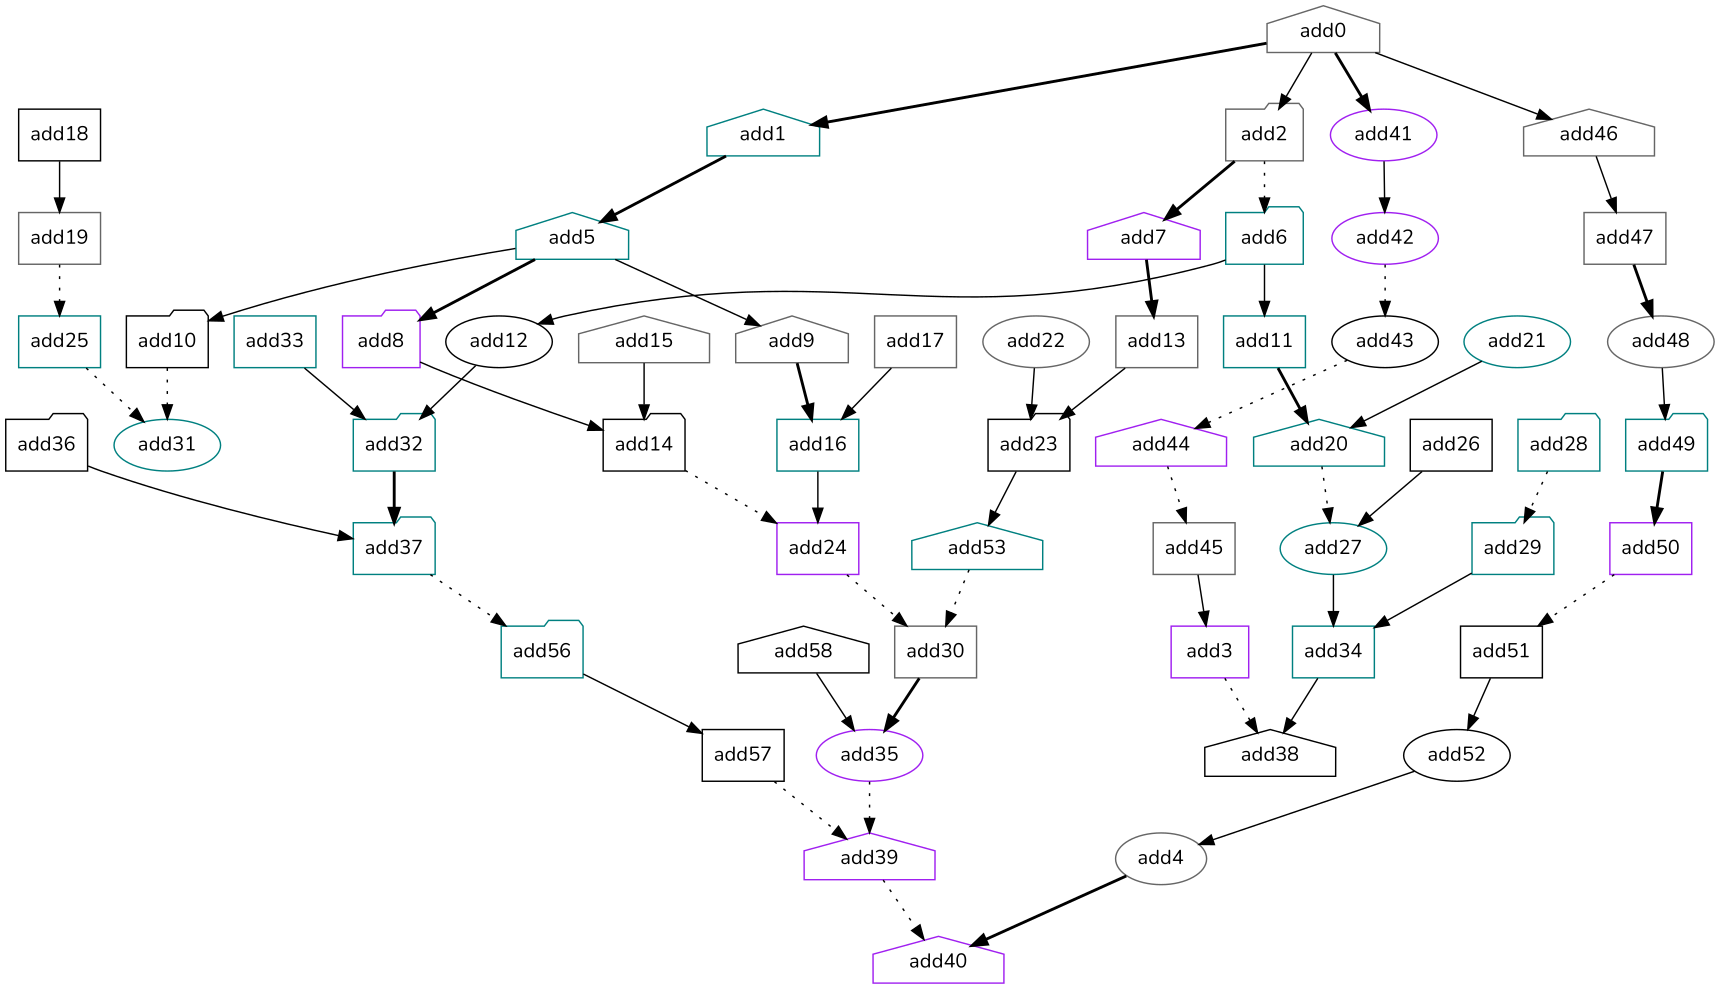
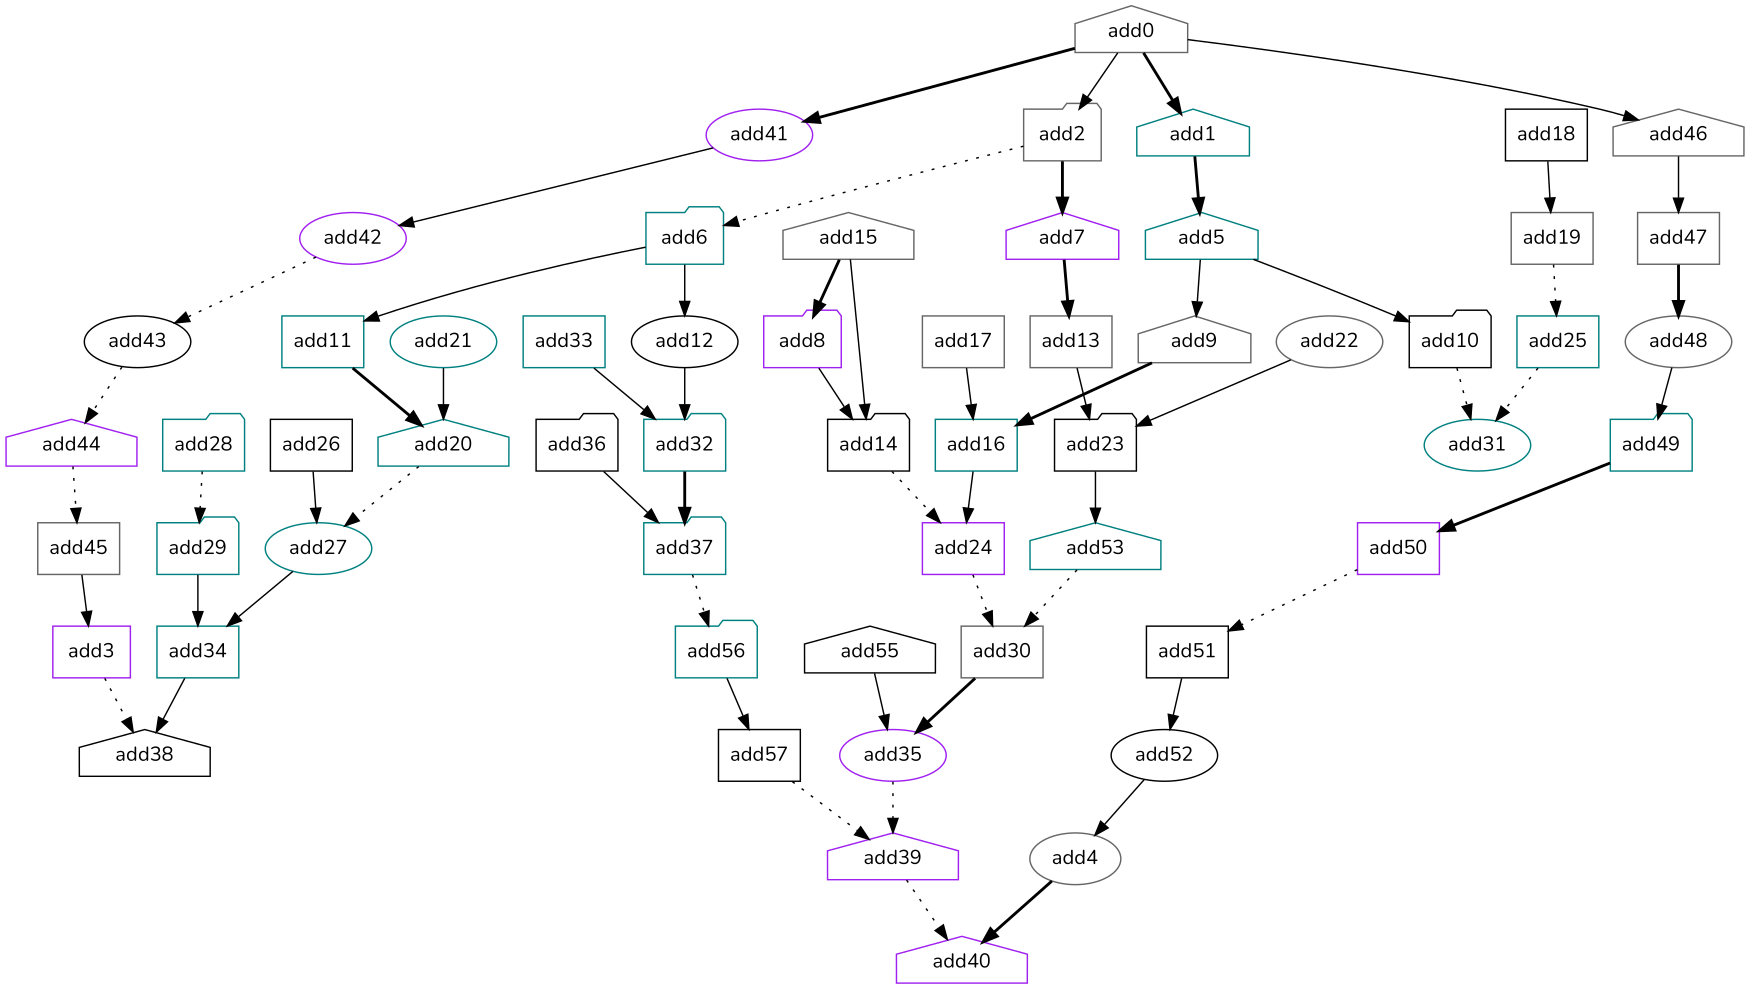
(484, 286) -> (830, 281)
(804, 652) -> (870, 652)
